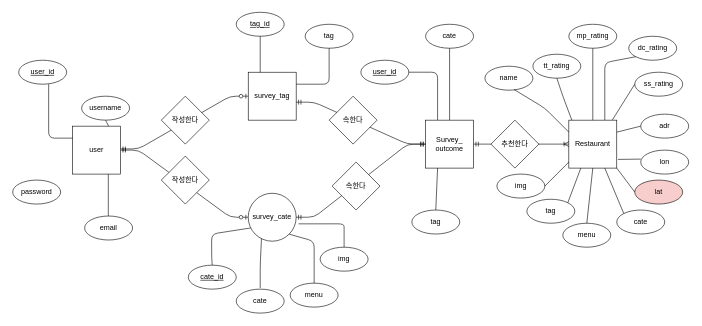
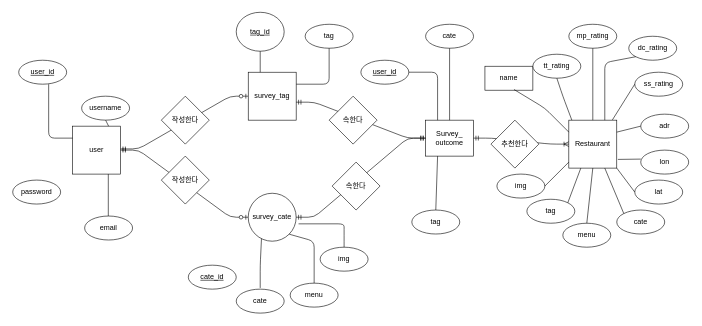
(260, 24) -> (260, 32)
(509, 78) -> (509, 78)
(450, 144) -> (450, 138)
(659, 192) -> (659, 192)
(216, 234) -> none
